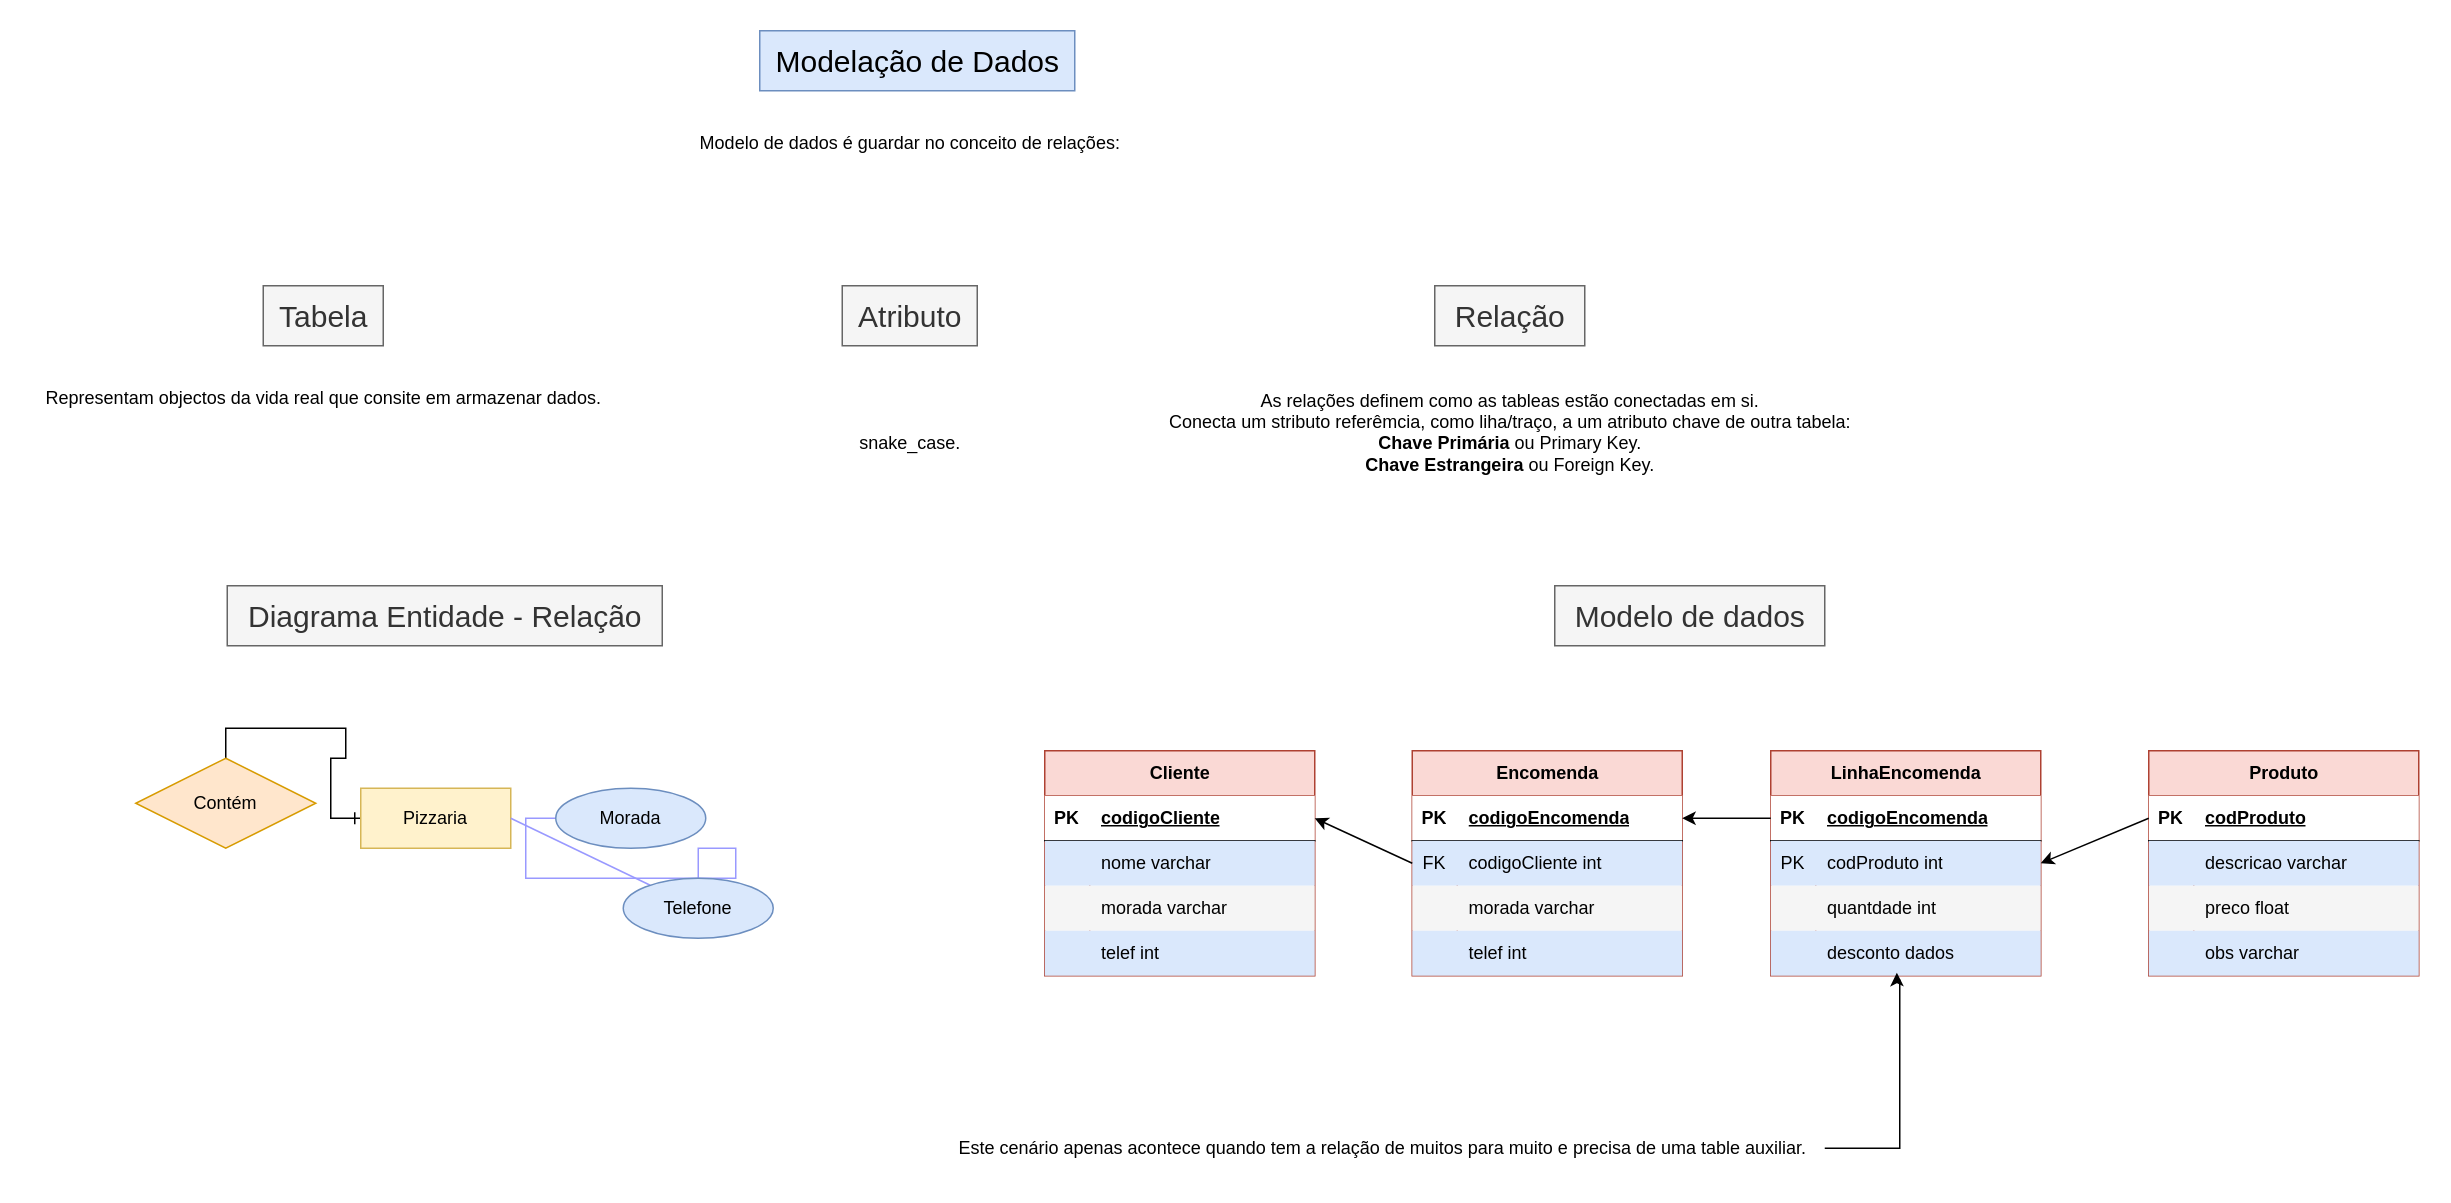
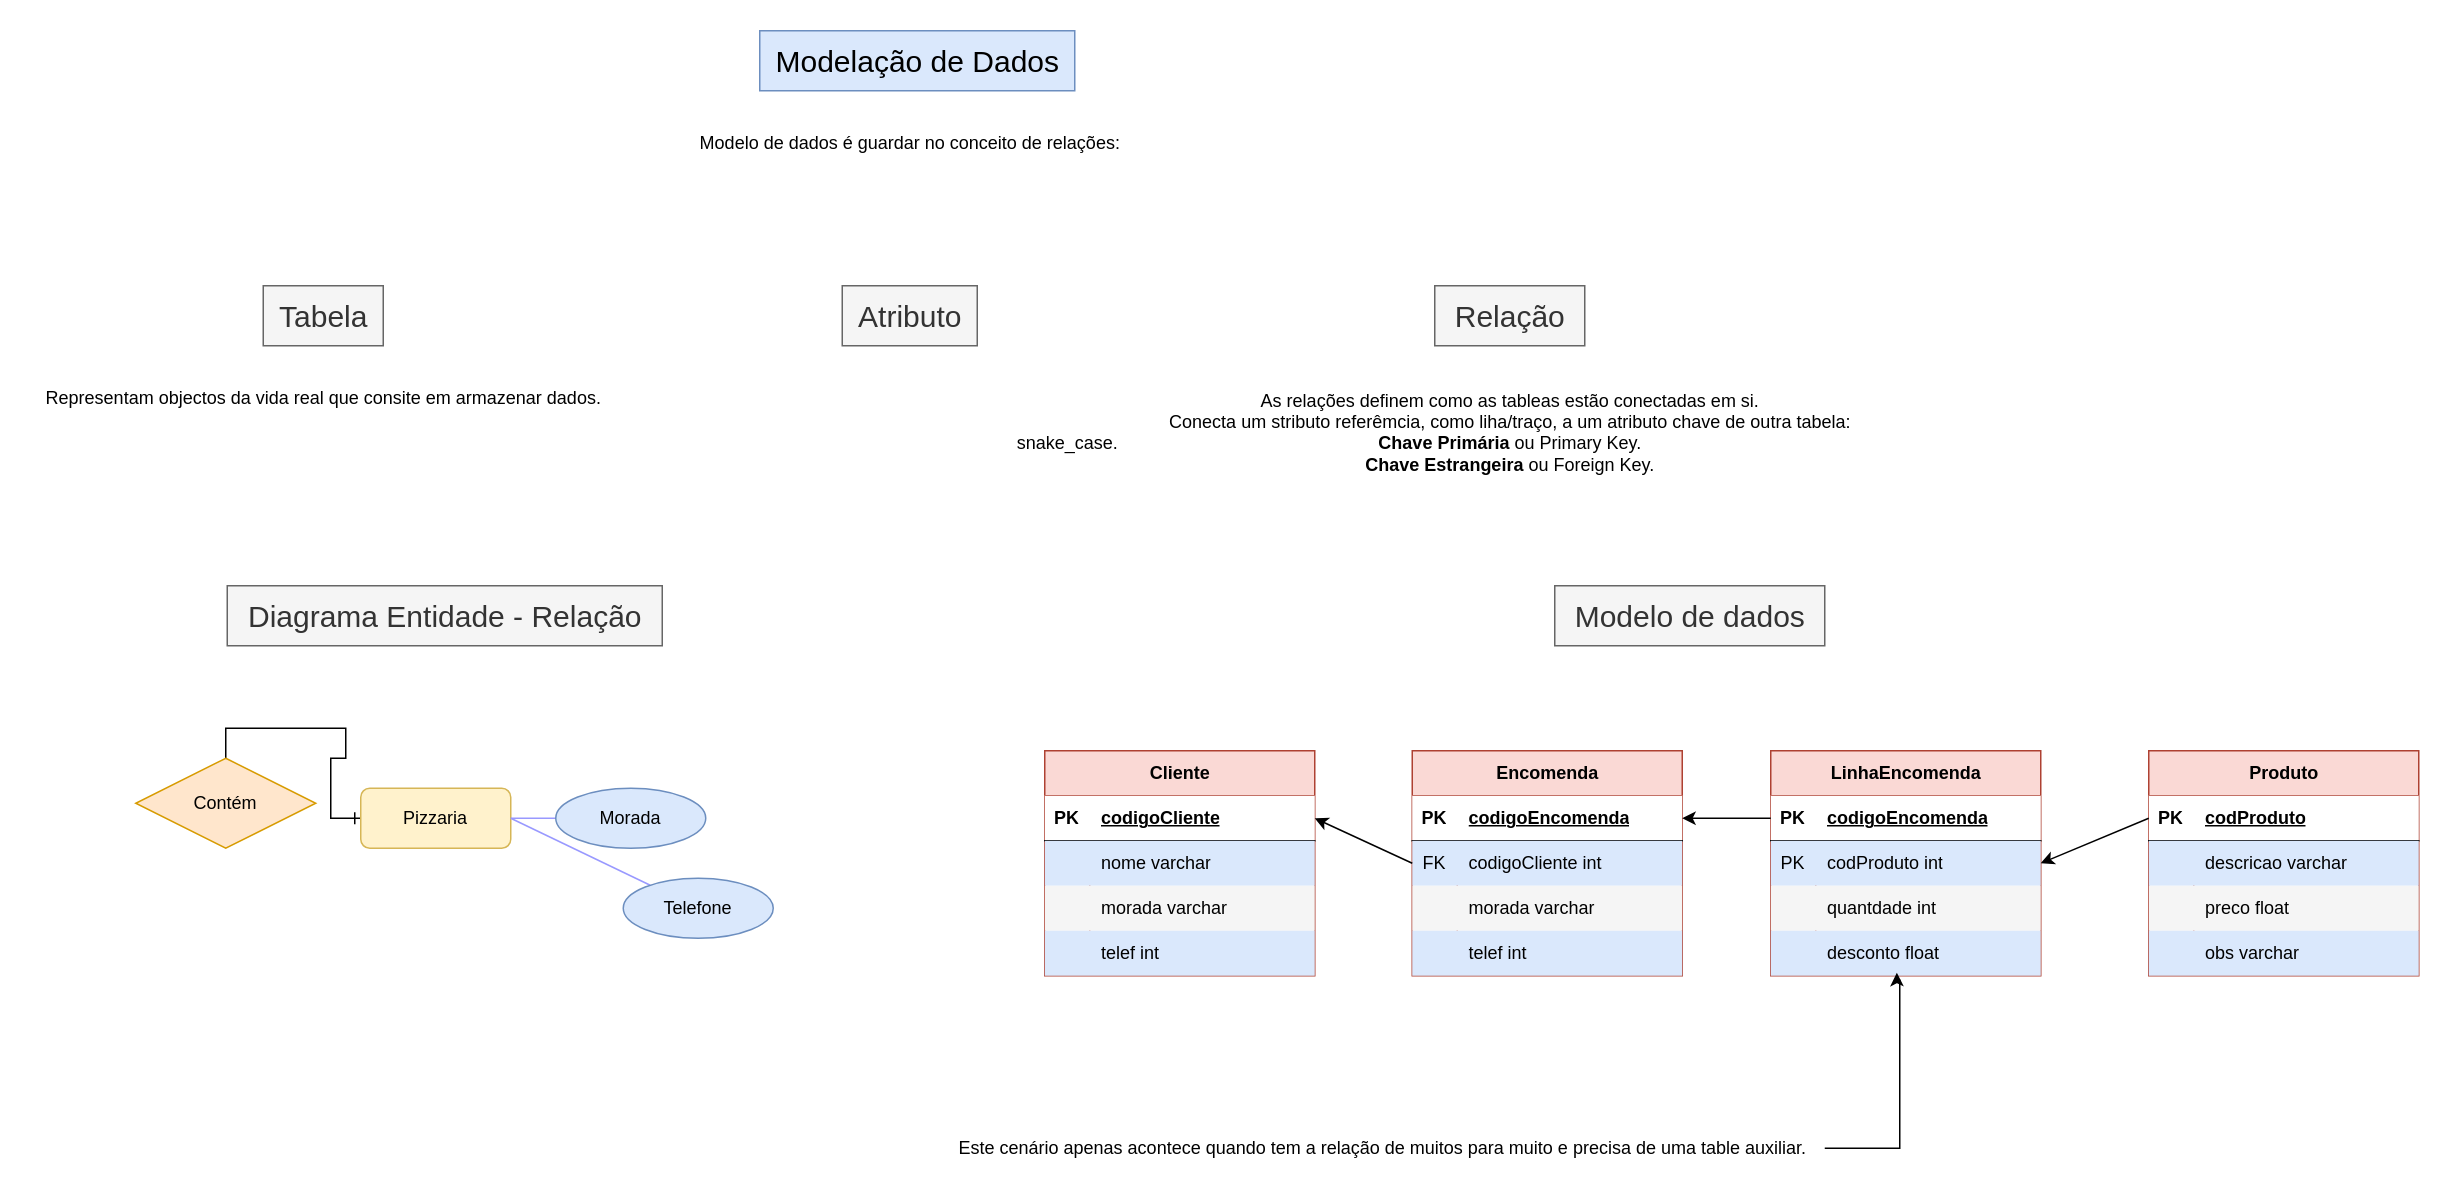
(910, 443) -> (1067, 443)
(436, 818) -> (436, 818)
(548, 878) -> (521, 818)
(1896, 953) -> (1894, 953)
